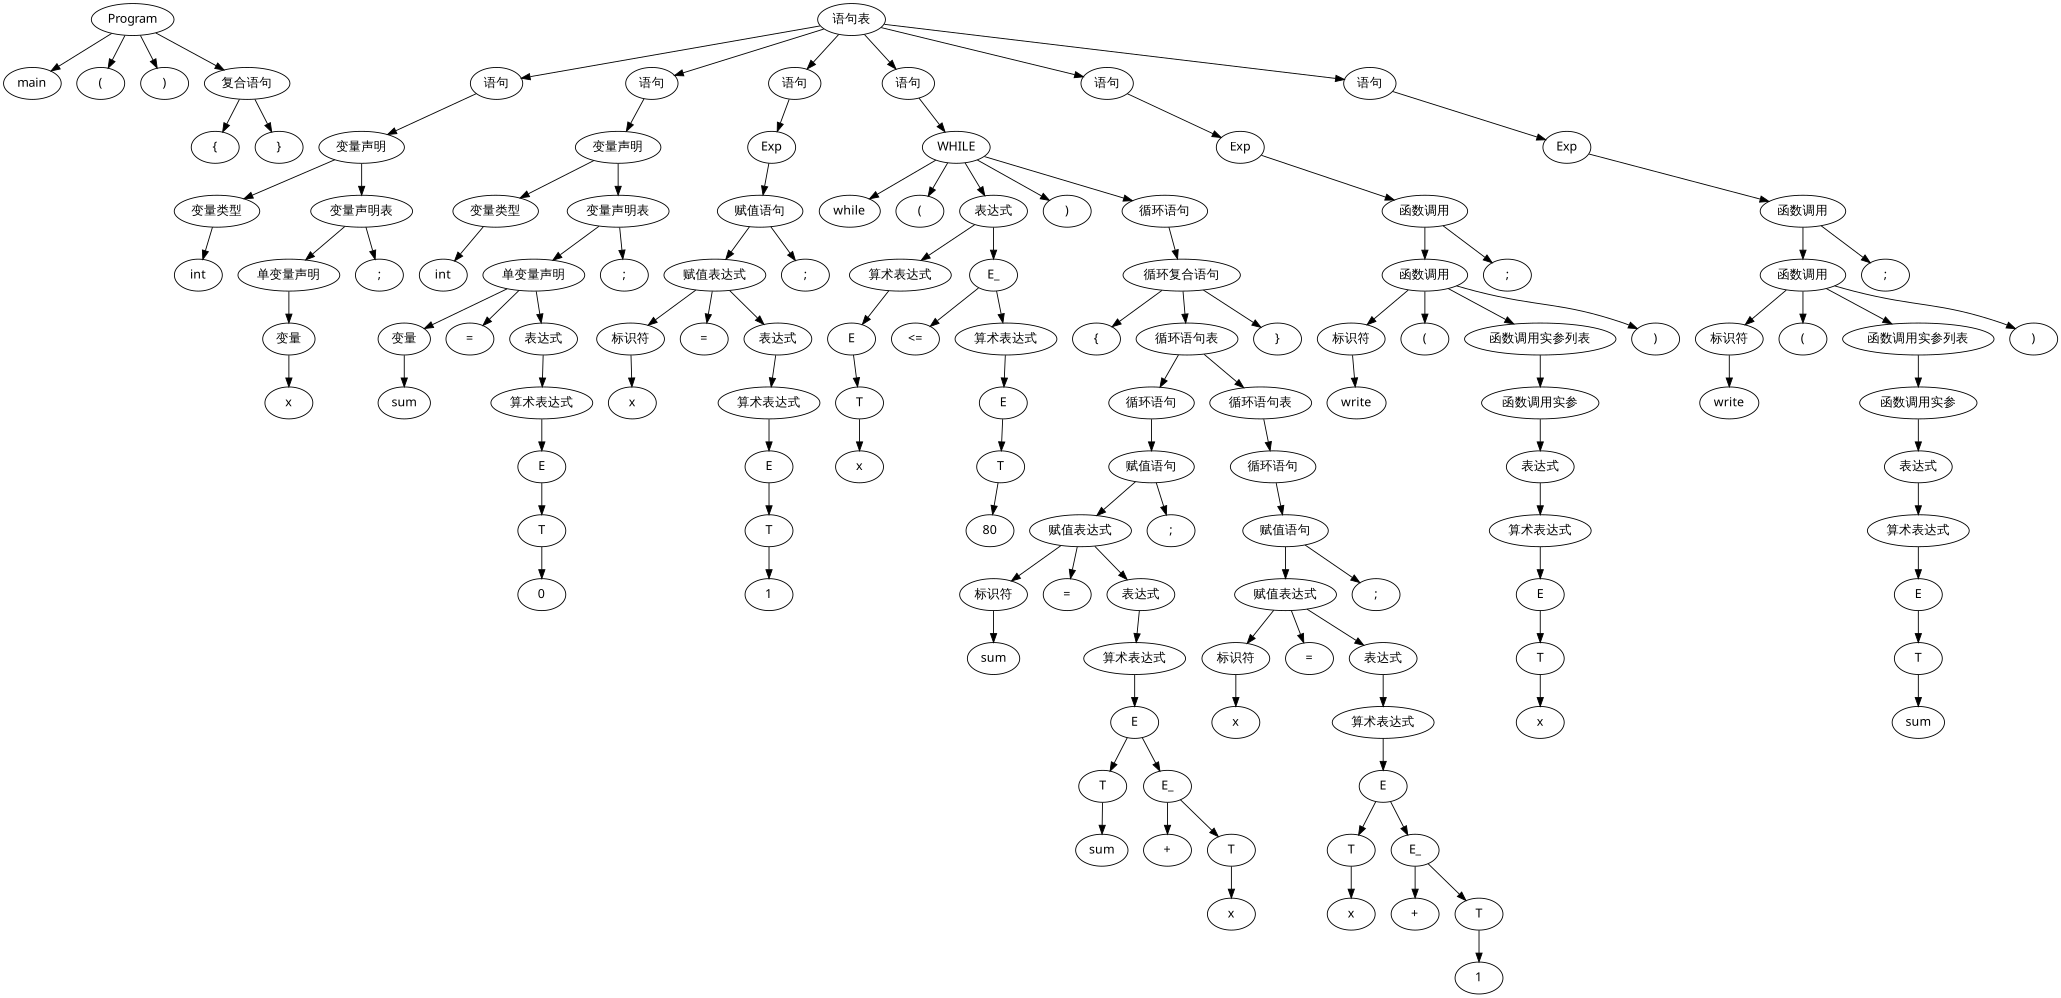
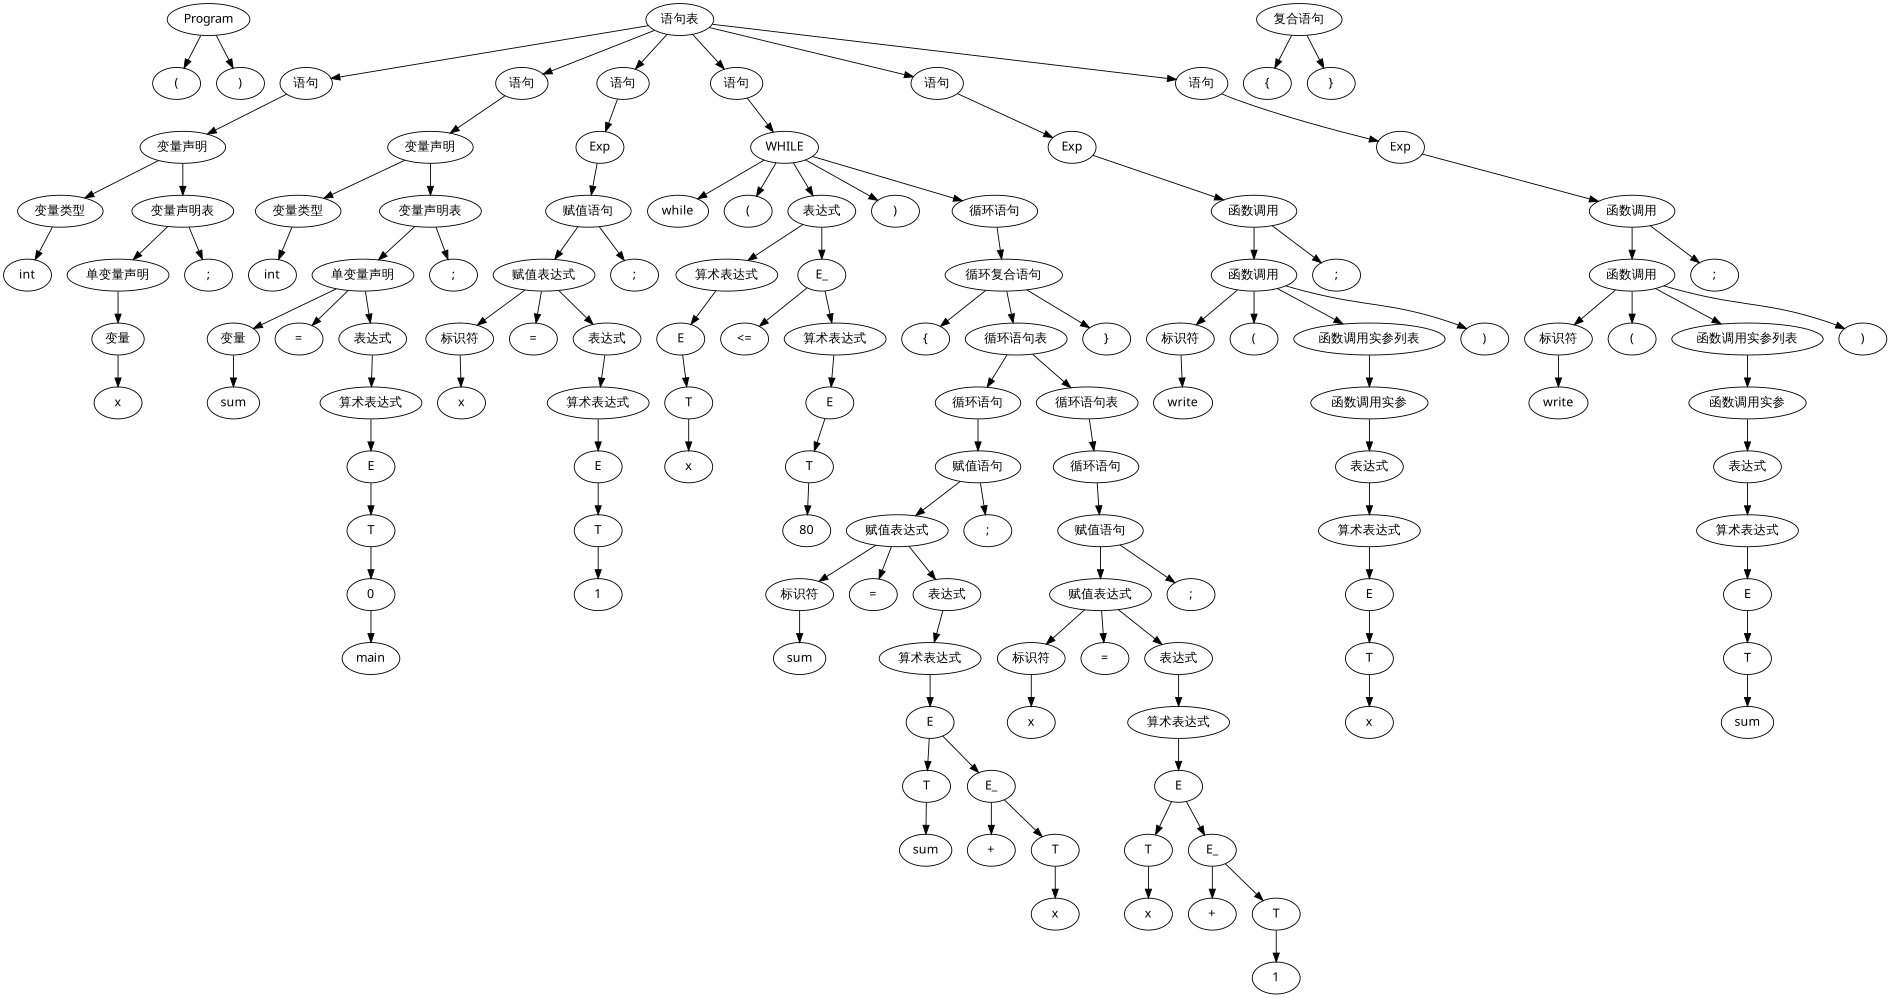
(186, 49) -> none
(85, 50) -> (371, 622)
